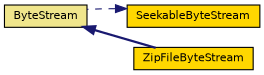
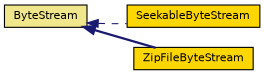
(101, 9) -> (112, 24)
